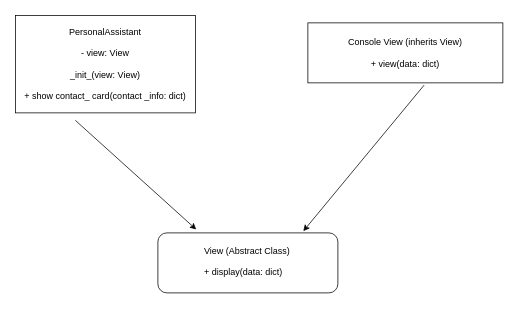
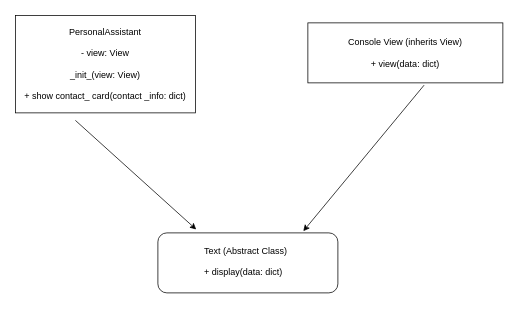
(253, 256) -> (254, 256)
